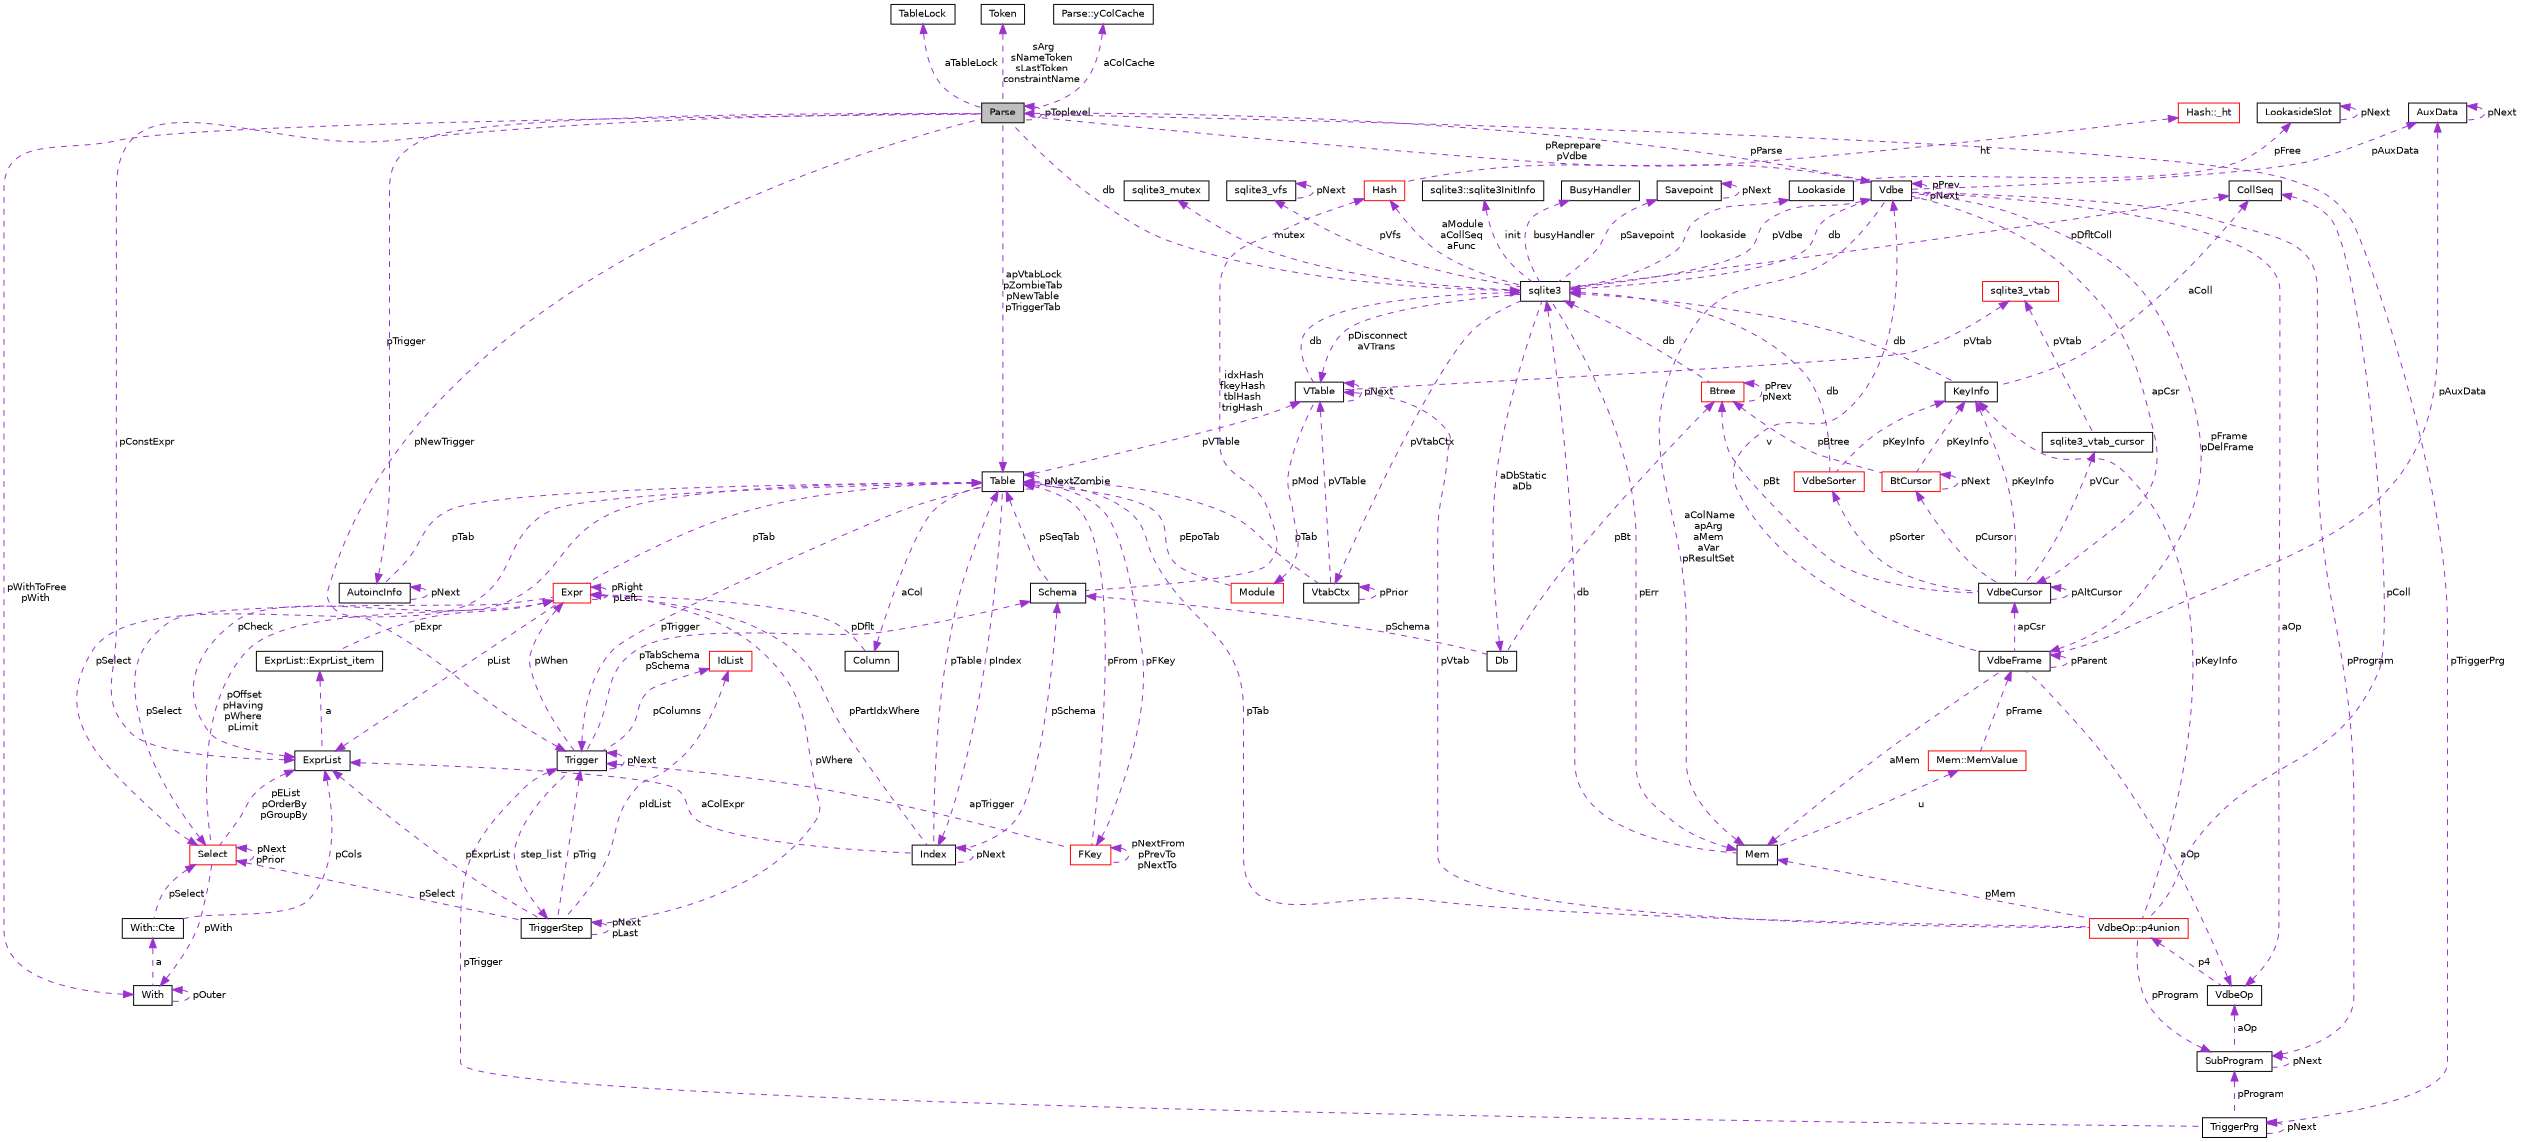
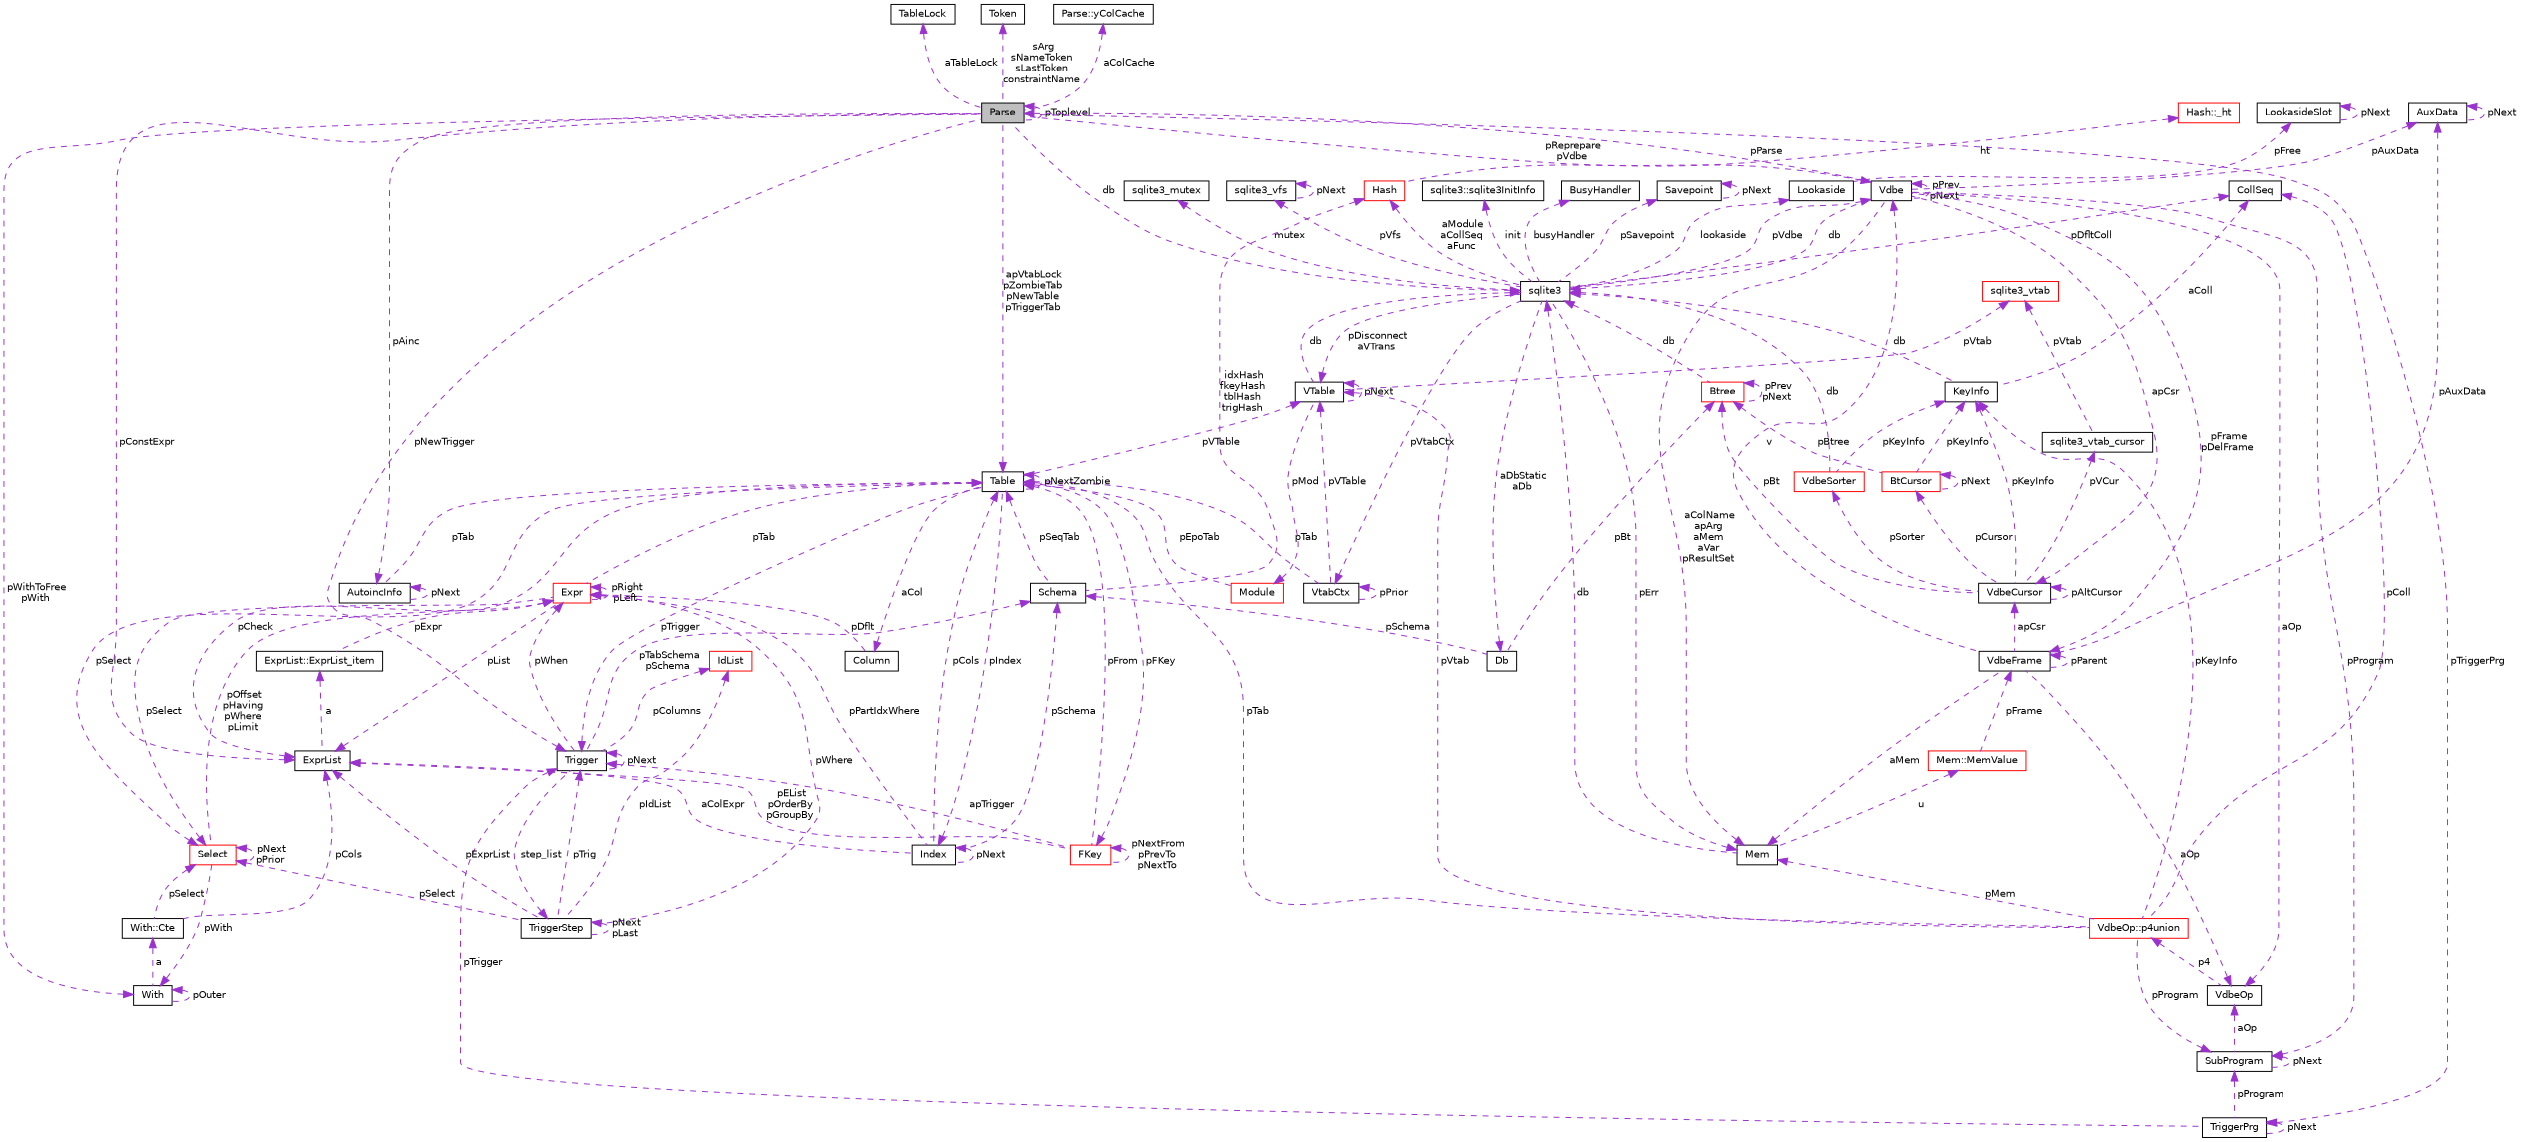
(405, 342) -> (405, 342)
(965, 661) -> (965, 661)
(247, 804) -> (726, 785)
